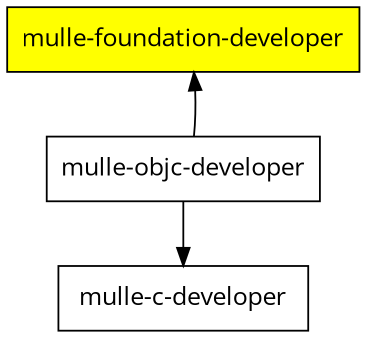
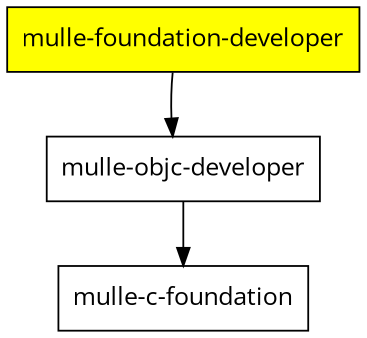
(195, 113) -> (171, 95)
(183, 298) -> (183, 298)
